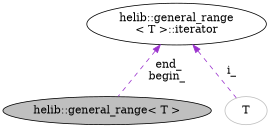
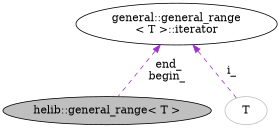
(177, 24) -> (177, 24)
